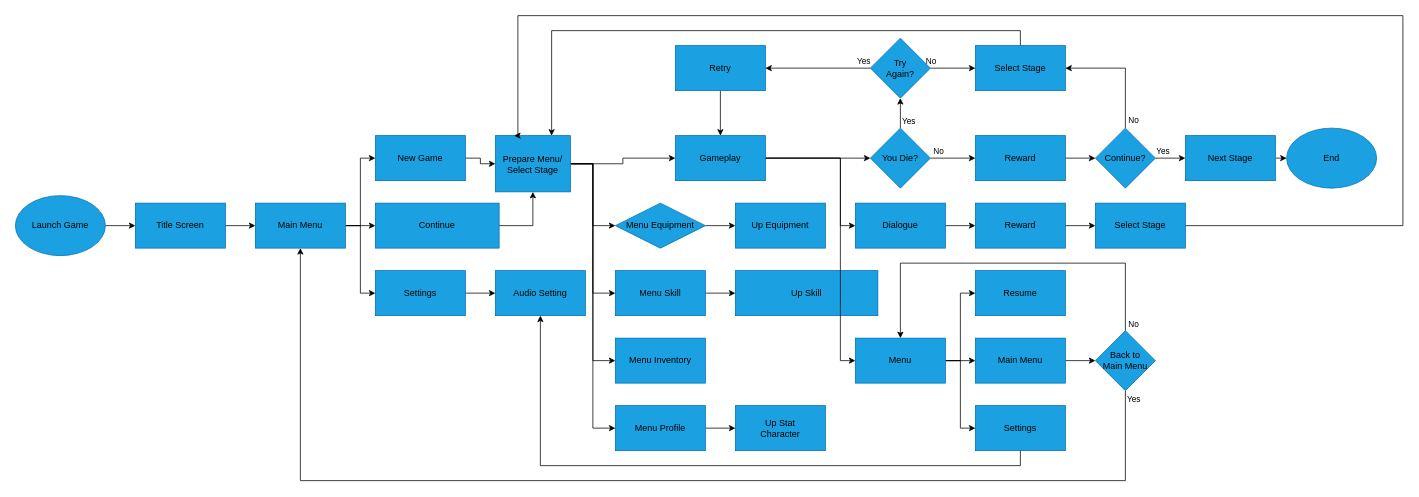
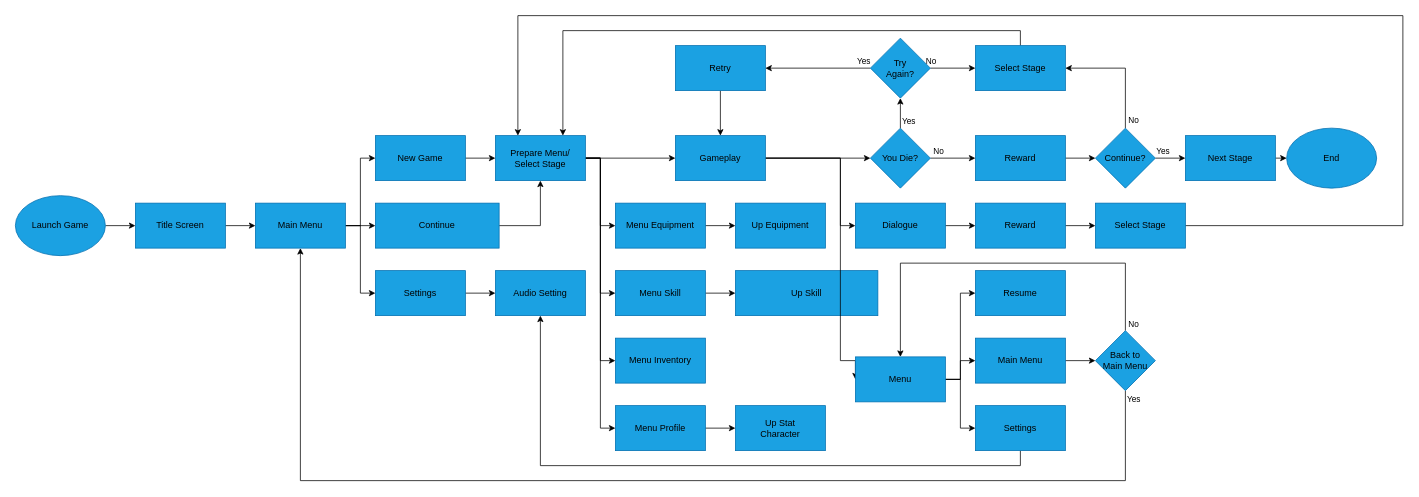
(533, 164) -> (540, 158)
(660, 225) -> (660, 225)
(900, 360) -> (900, 379)
